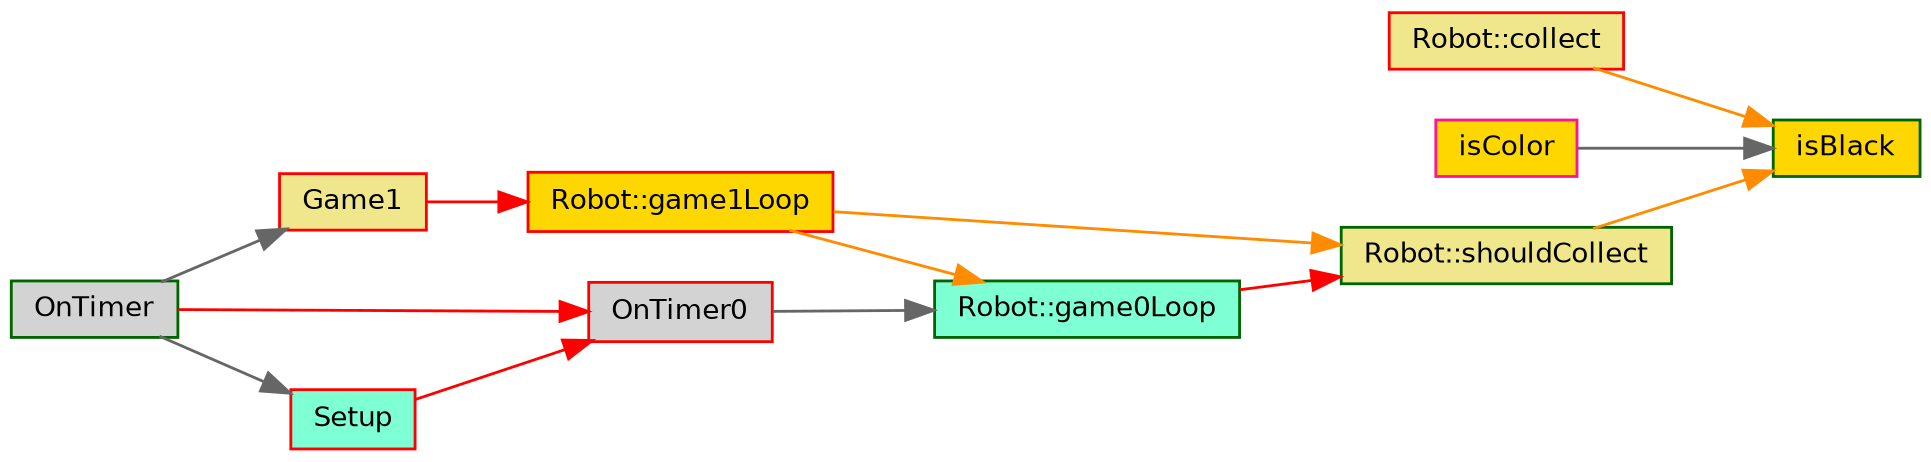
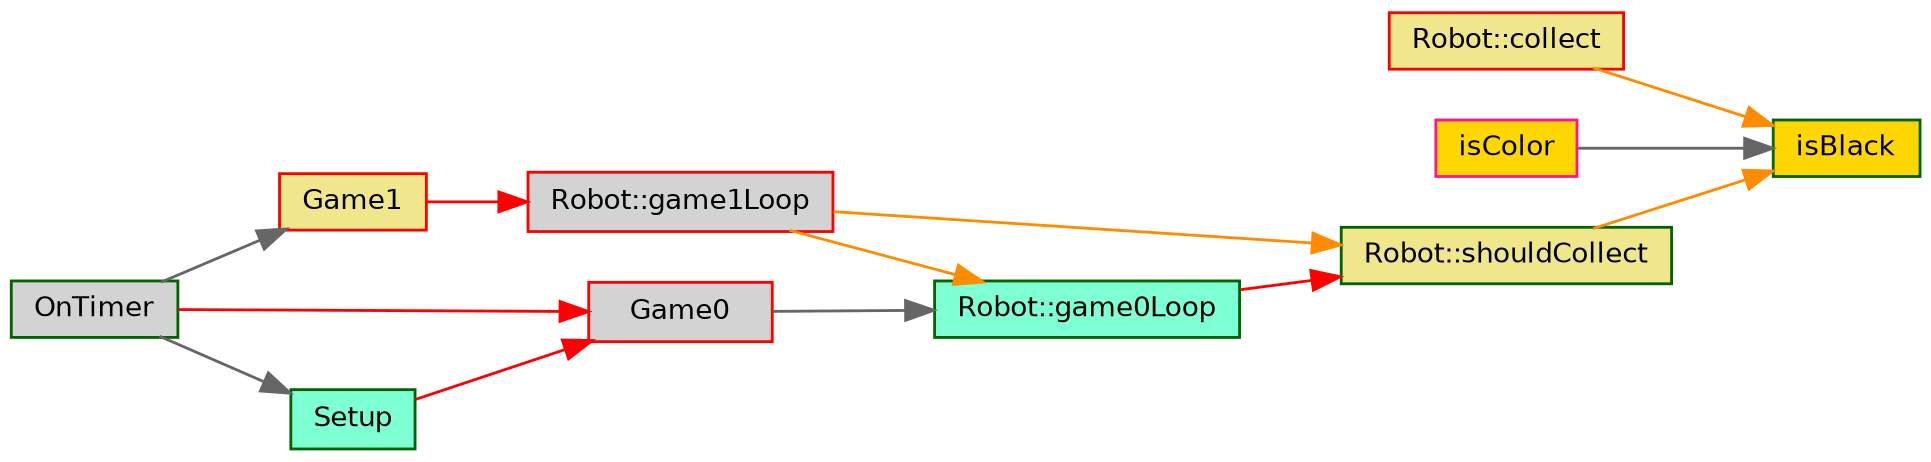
(680, 202) -> (680, 202)
(680, 312) -> (680, 312)
(353, 419) -> (353, 419)
